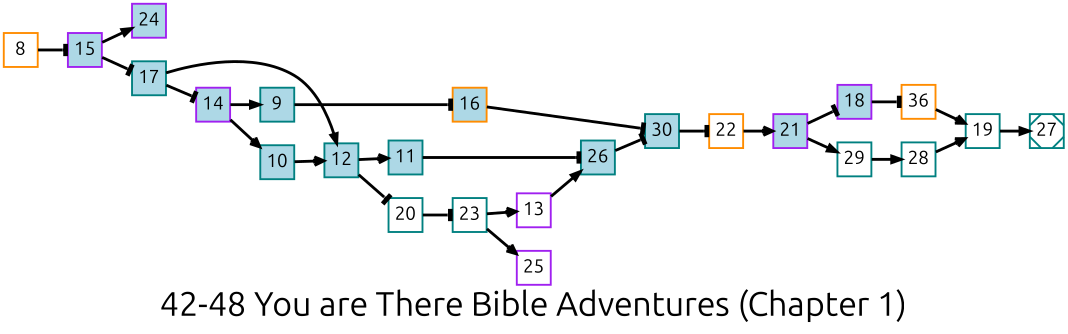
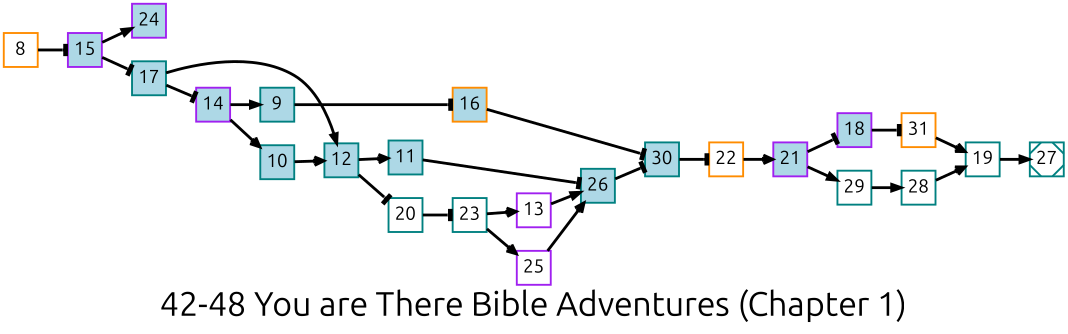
(919, 102) -> (919, 130)
none -> (563, 231)
